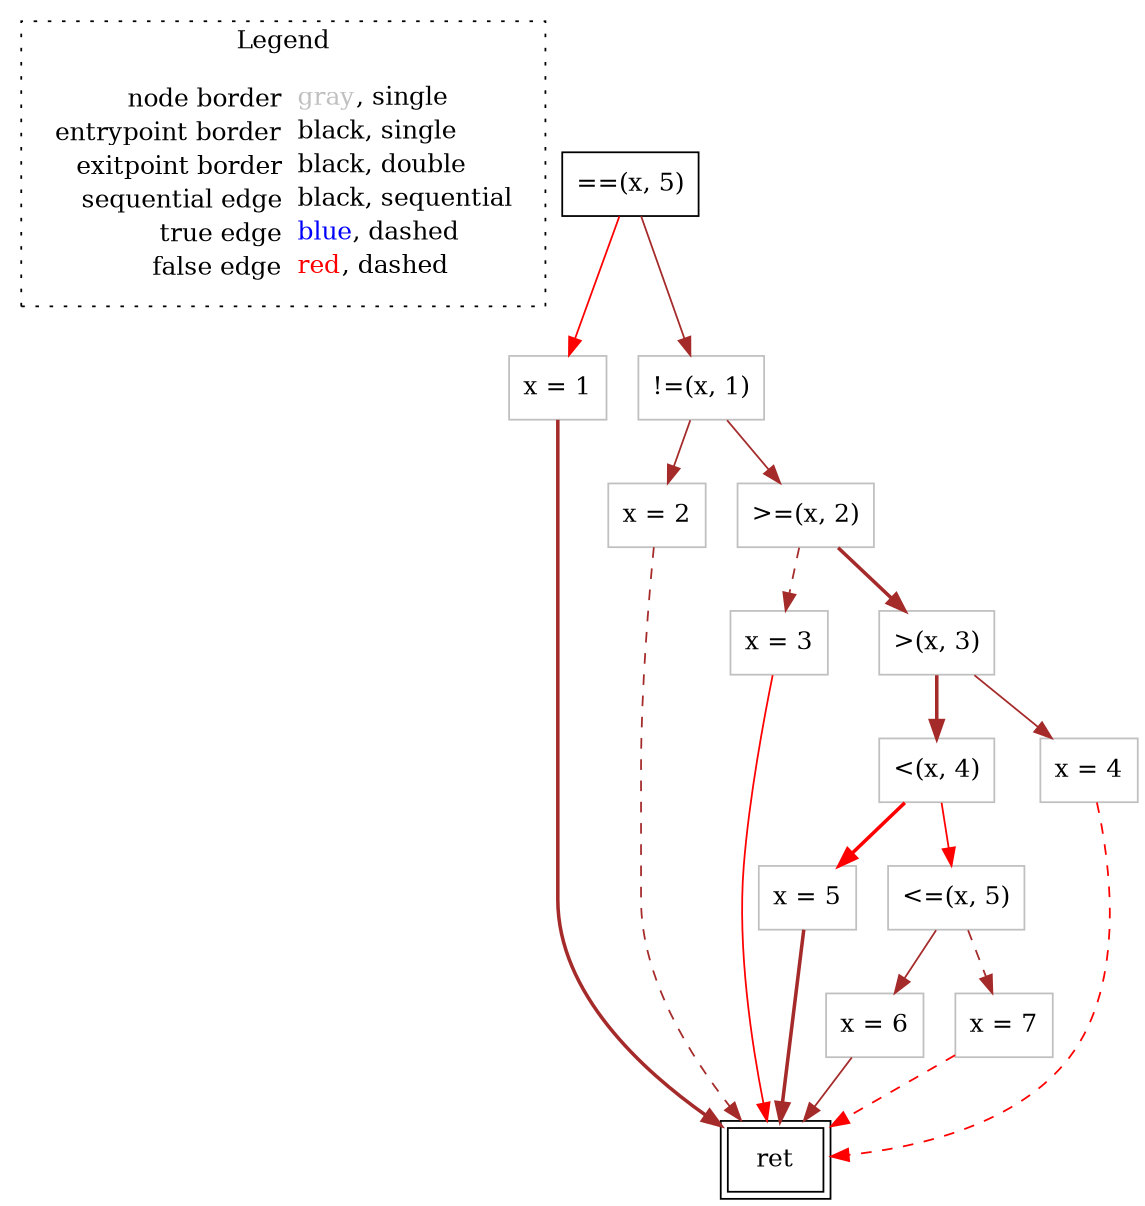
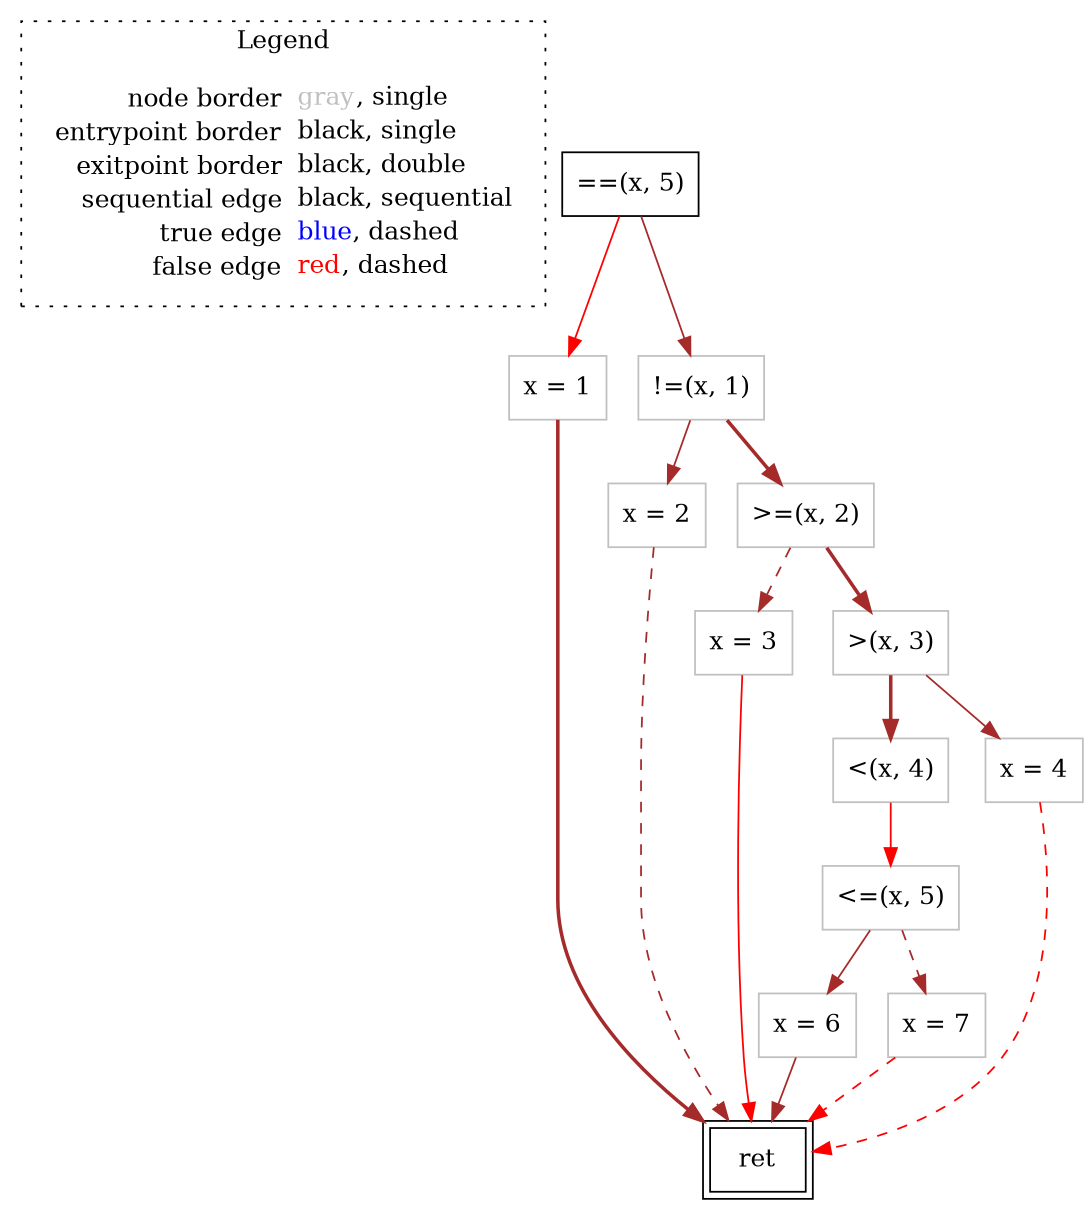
(748, 445) -> (748, 445)
(808, 898) -> none
